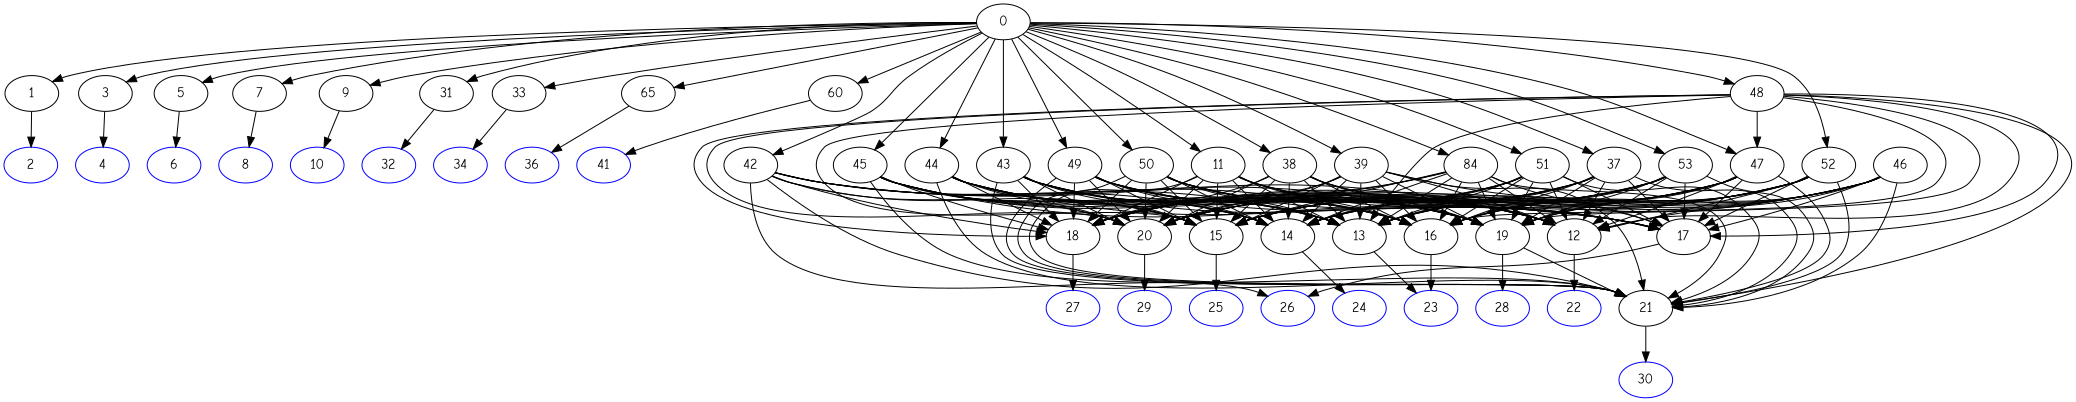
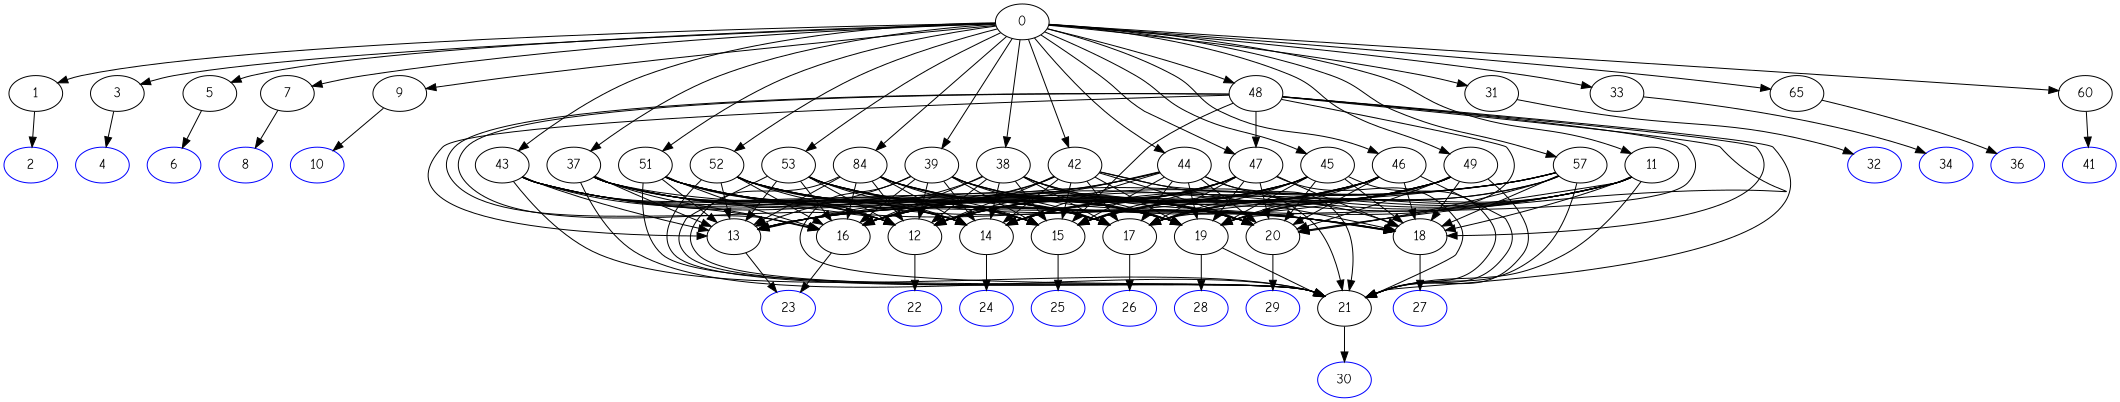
none -> (1211, 106)
(1147, 165) -> (1580, 165)
(1035, 197) -> none
(1284, 199) -> none
(976, 288) -> (1099, 197)
